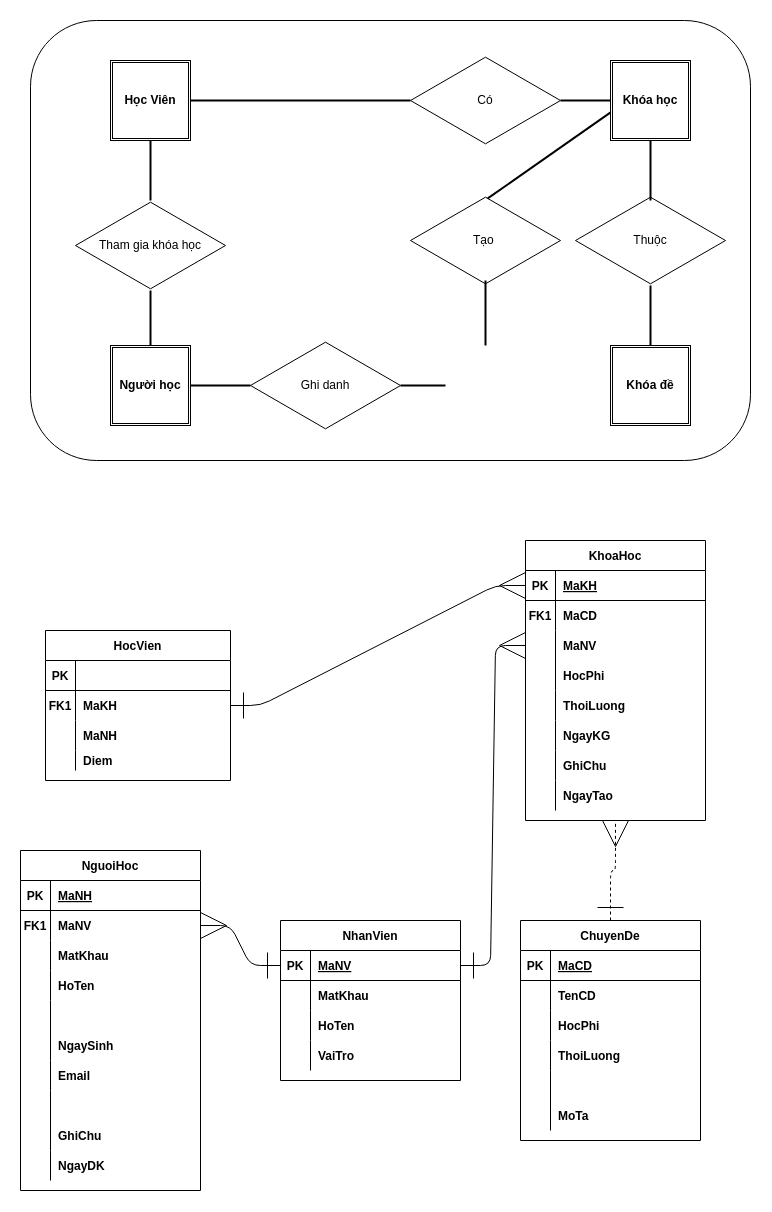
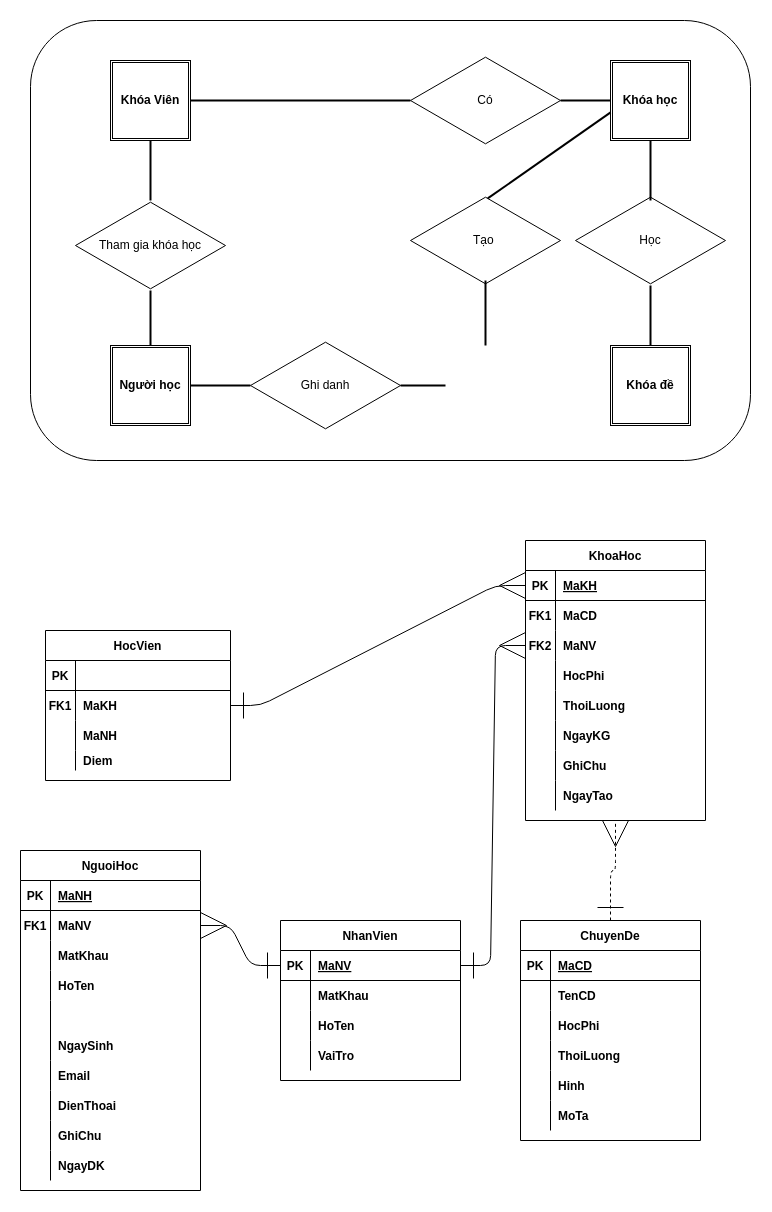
(151, 101) -> (151, 101)
(651, 241) -> (651, 241)
none -> (541, 646)
none -> (626, 1086)
none -> (126, 1106)
